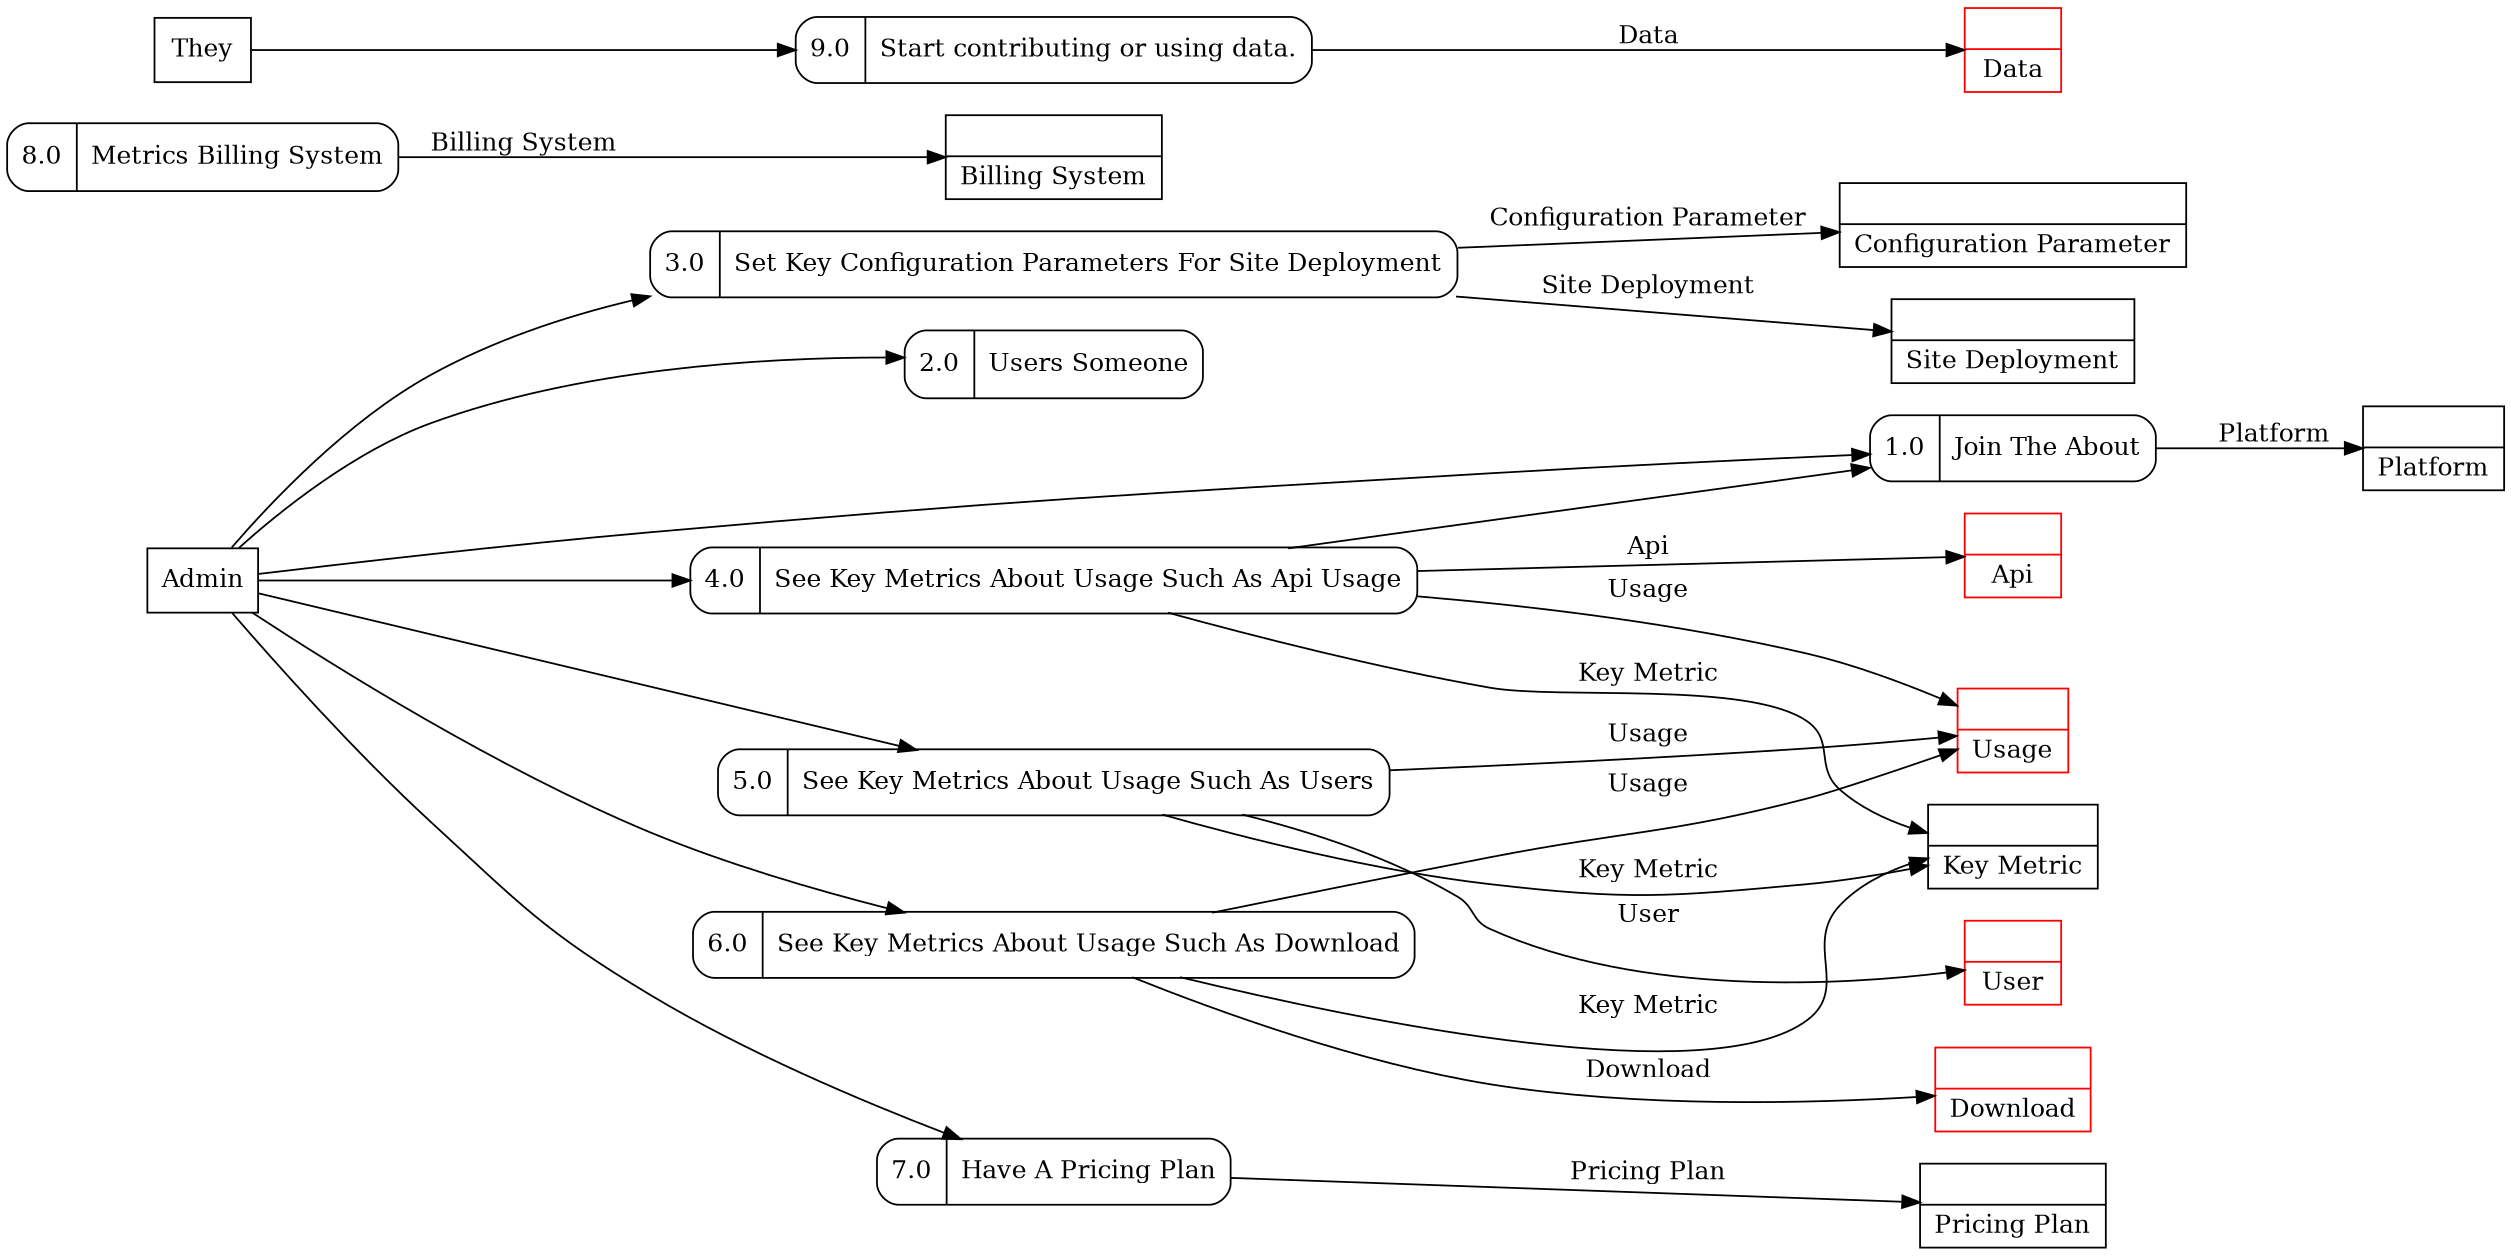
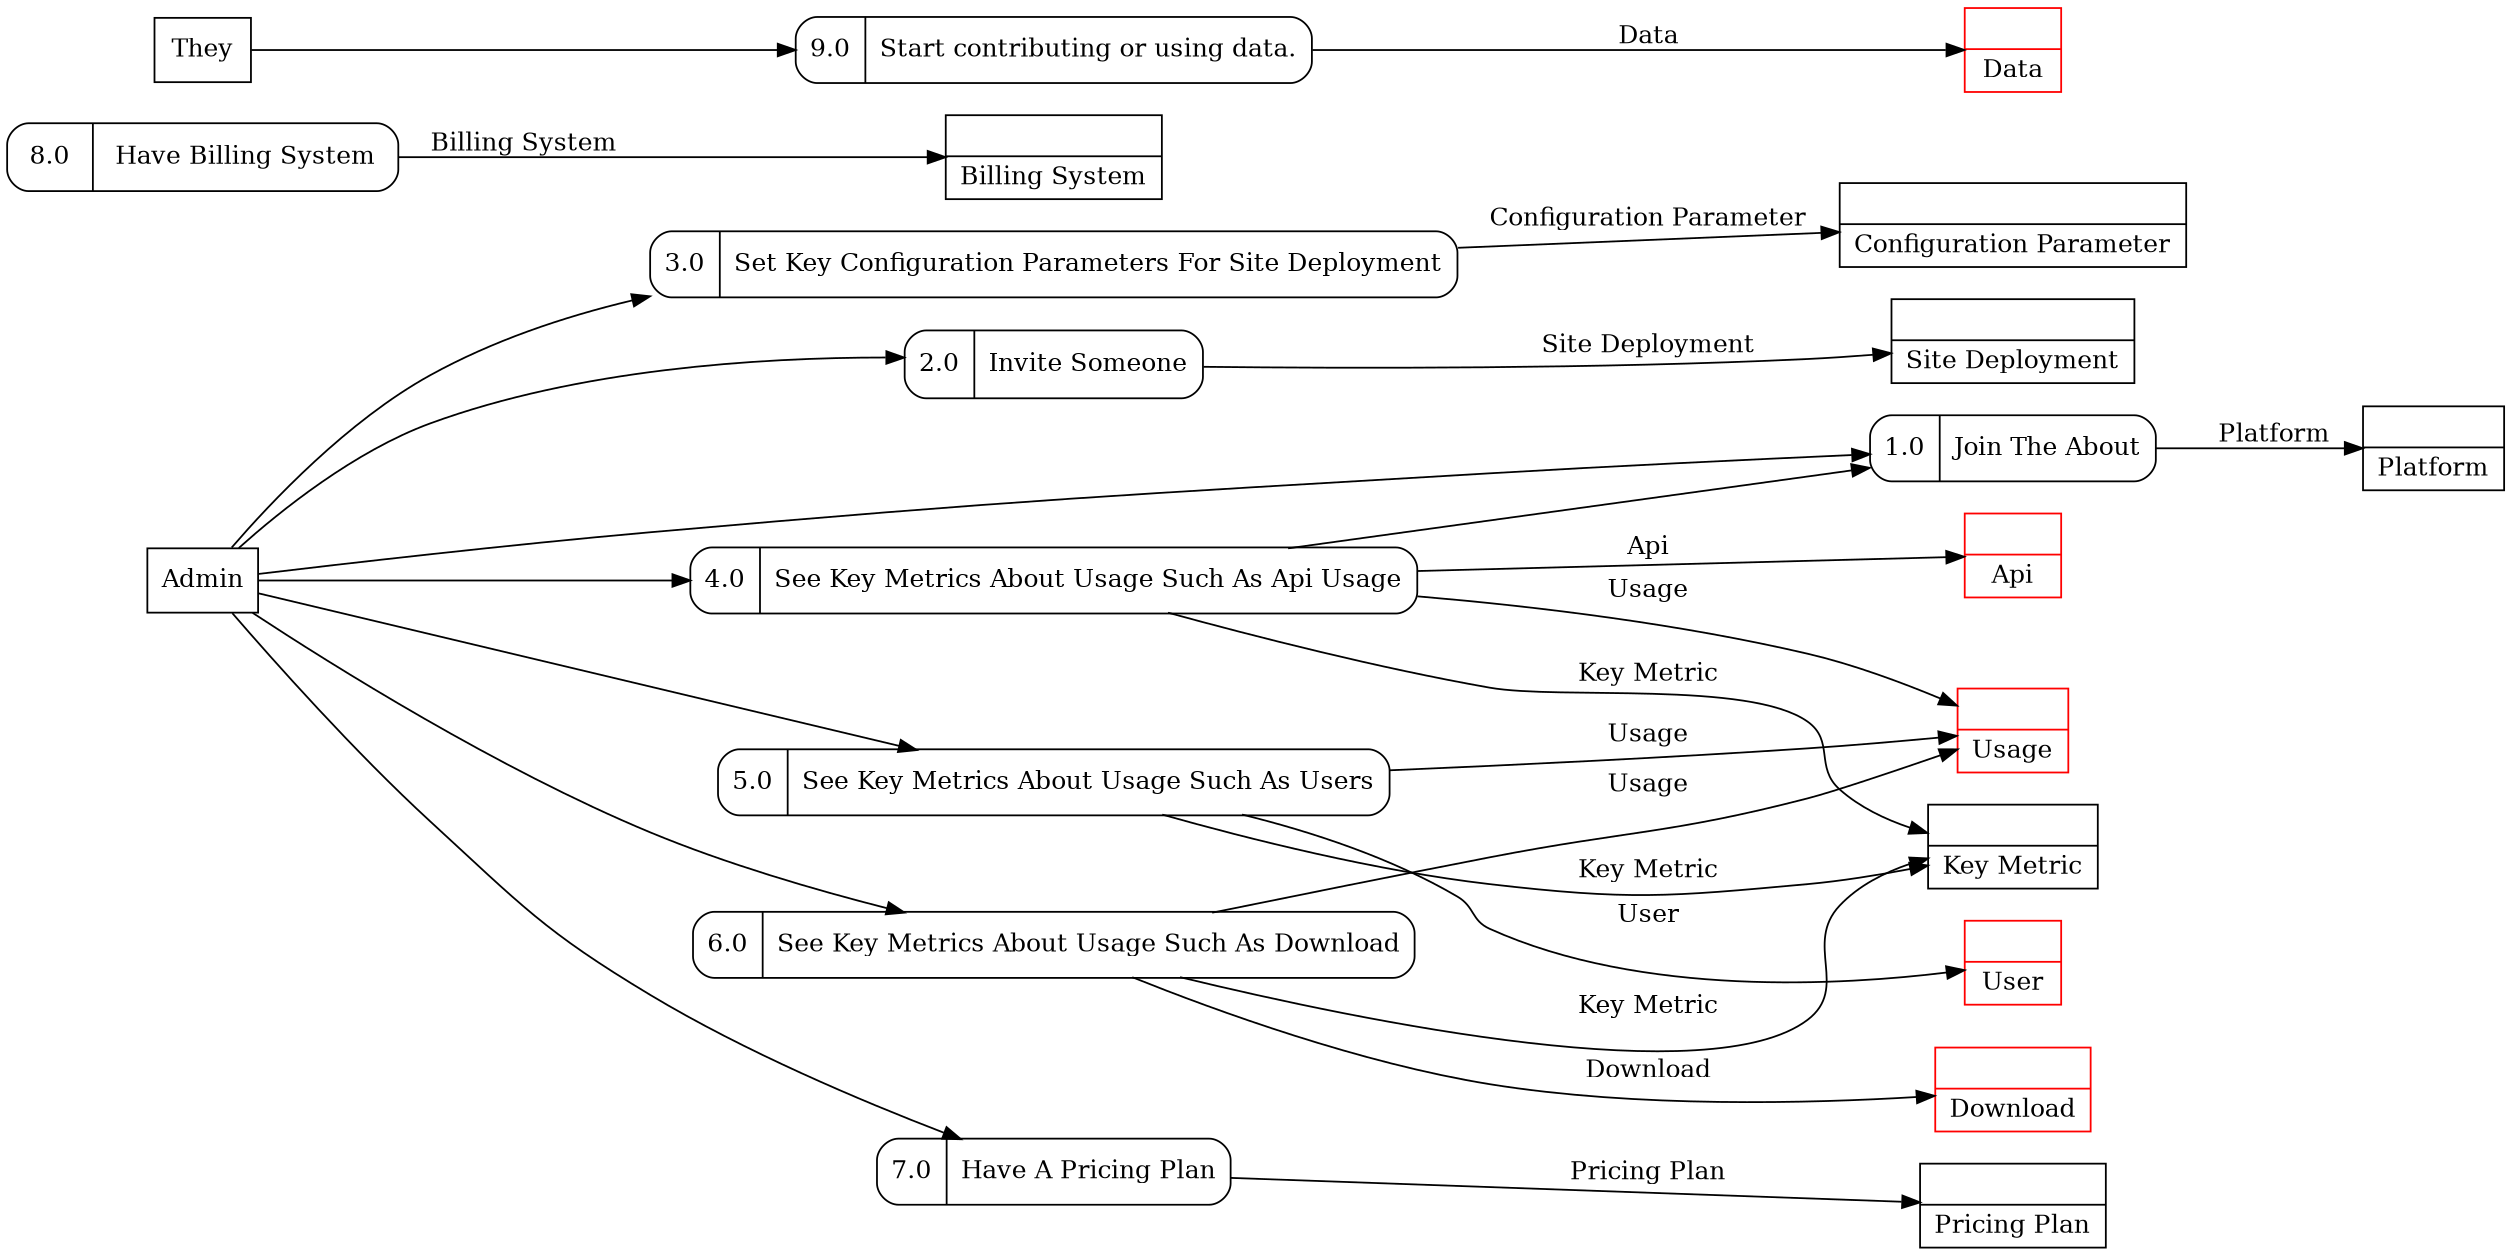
(238, 156) -> (246, 156)
(1665, 313) -> (1538, 367)
(1089, 363) -> (1089, 363)
